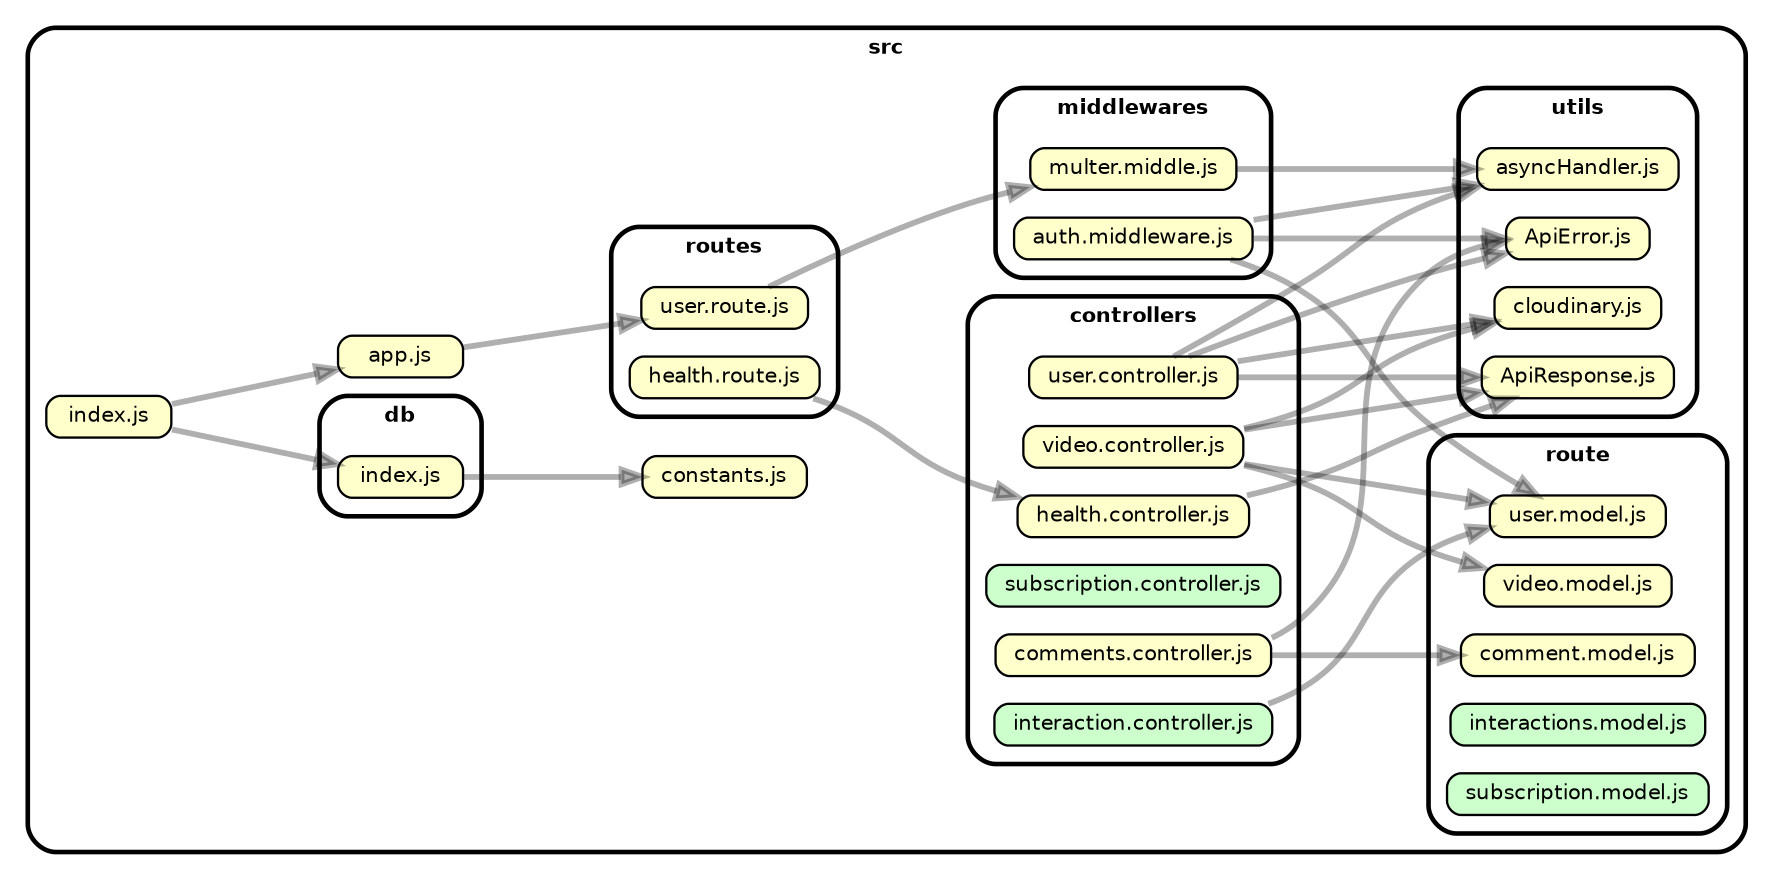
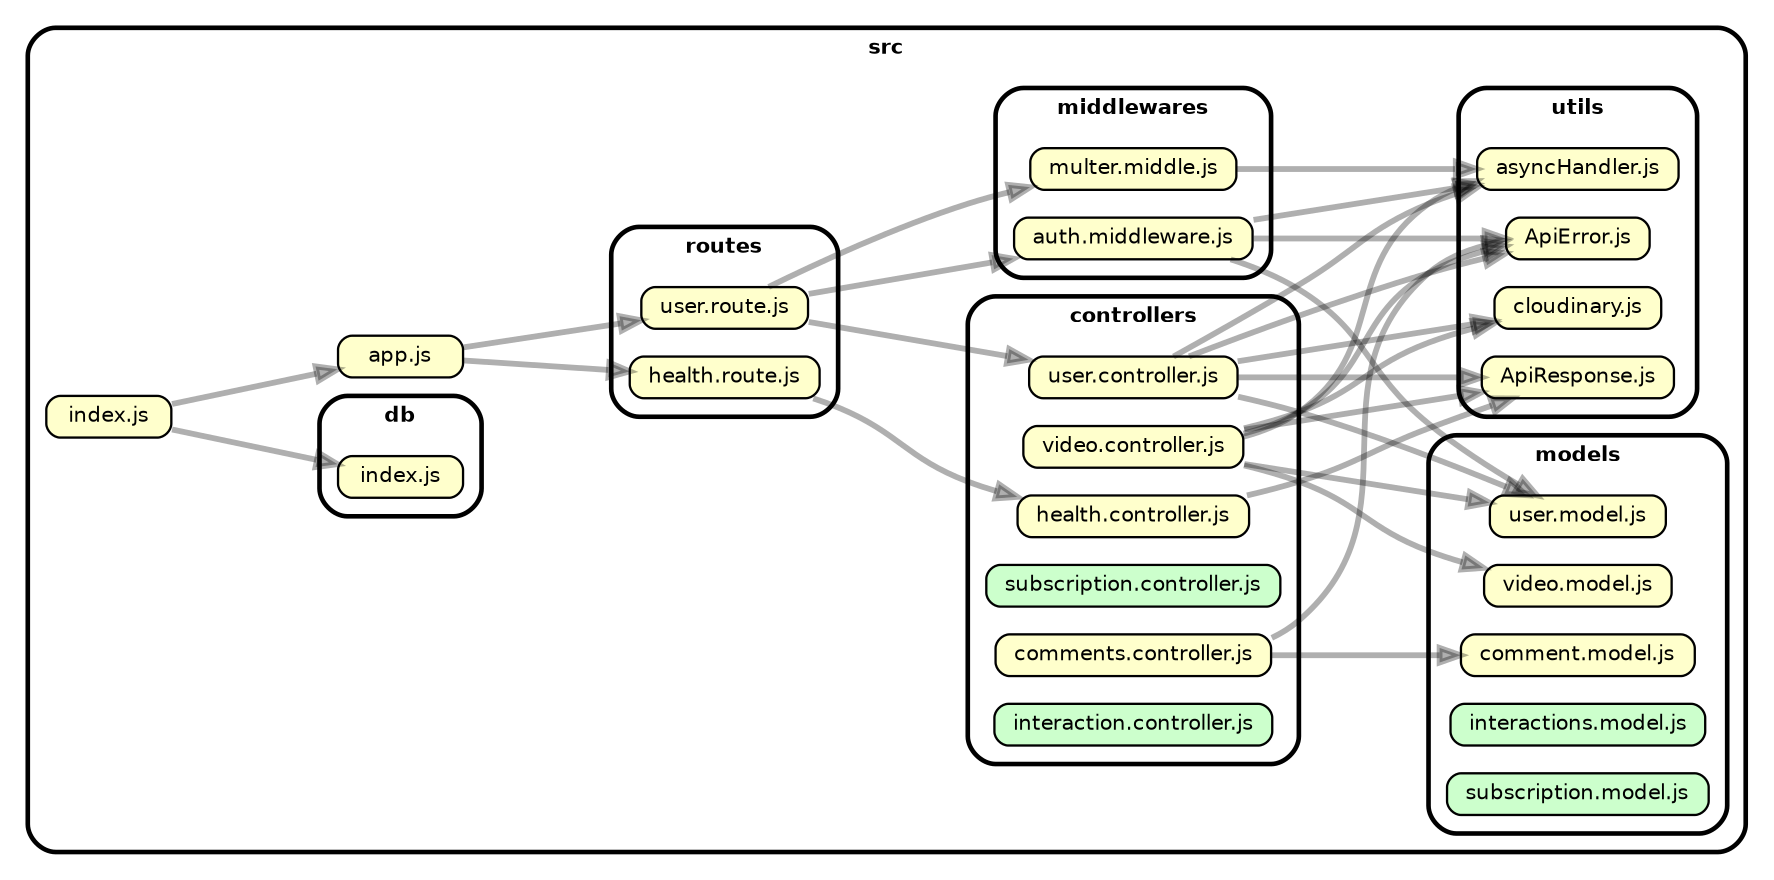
none -> (900, 278)
none -> (1360, 322)
none -> (908, 339)
none -> (1364, 342)
none -> (536, 365)
(1578, 456) -> (1578, 456)
(725, 477) -> none
(1367, 616) -> (1414, 451)
